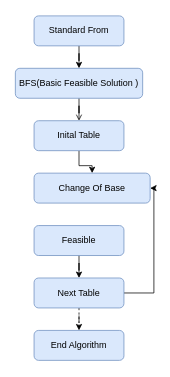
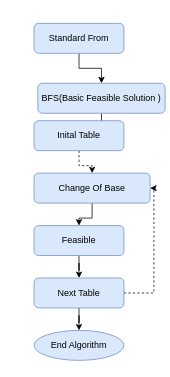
(79, 30) -> (79, 38)
(79, 83) -> (102, 98)
(79, 165) -> (79, 165)
none -> (89, 218)
(154, 257) -> (154, 257)
(79, 323) -> (79, 323)
(79, 345) -> (79, 345)
